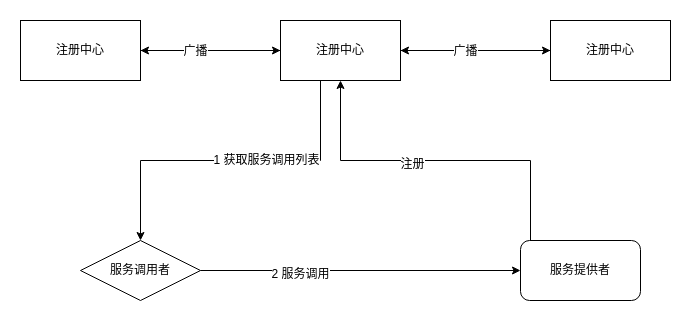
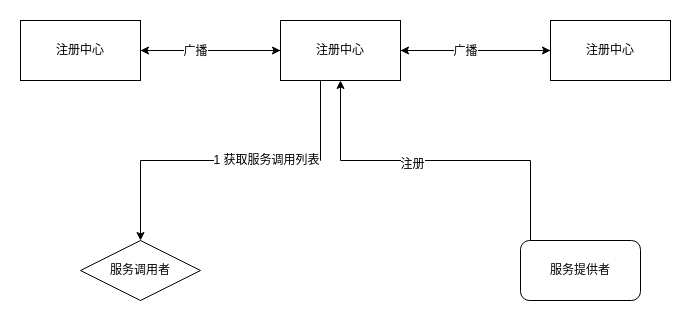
(357, 271) -> none
